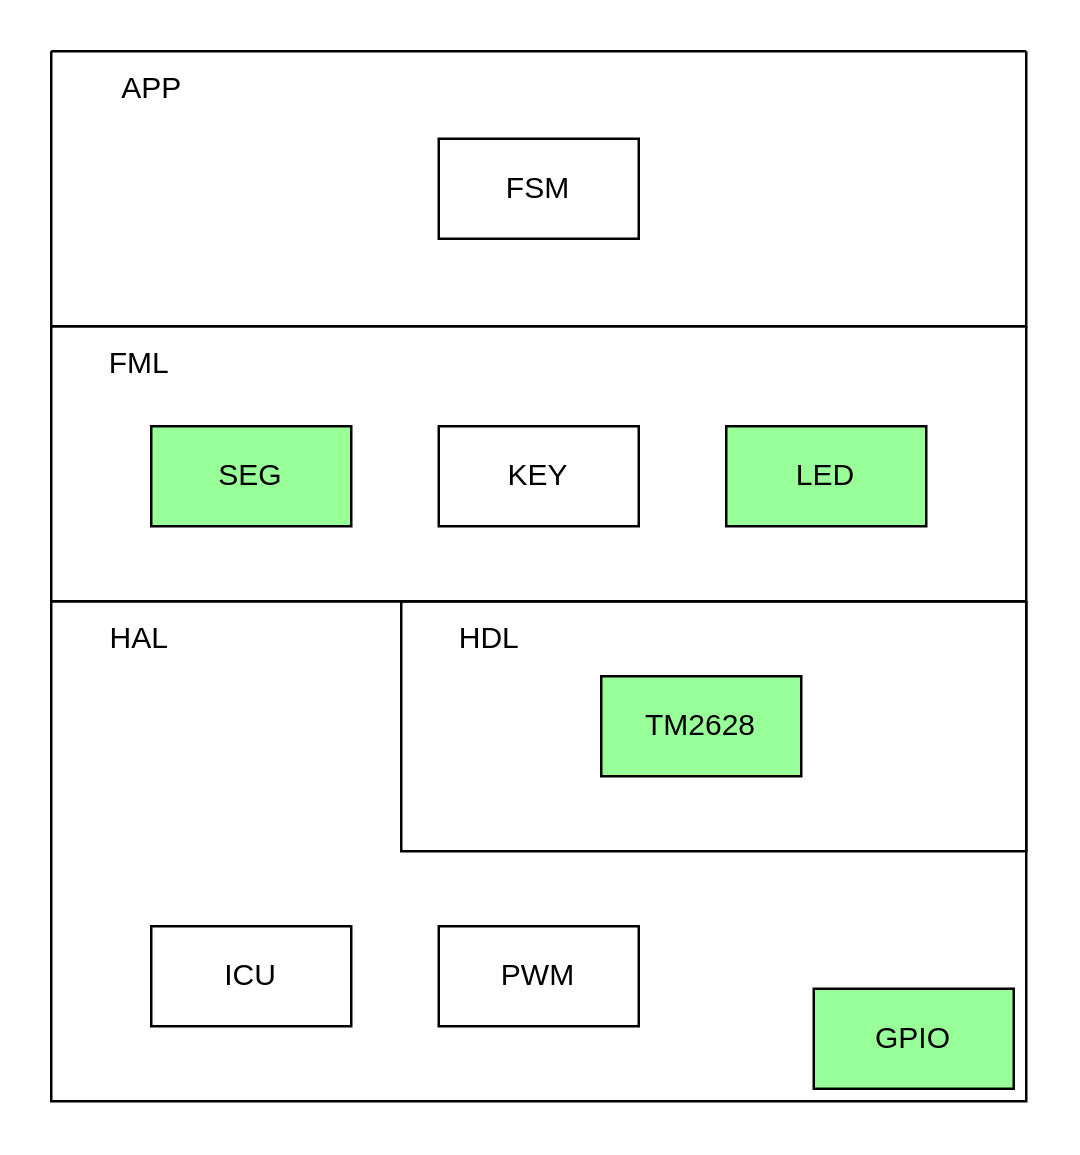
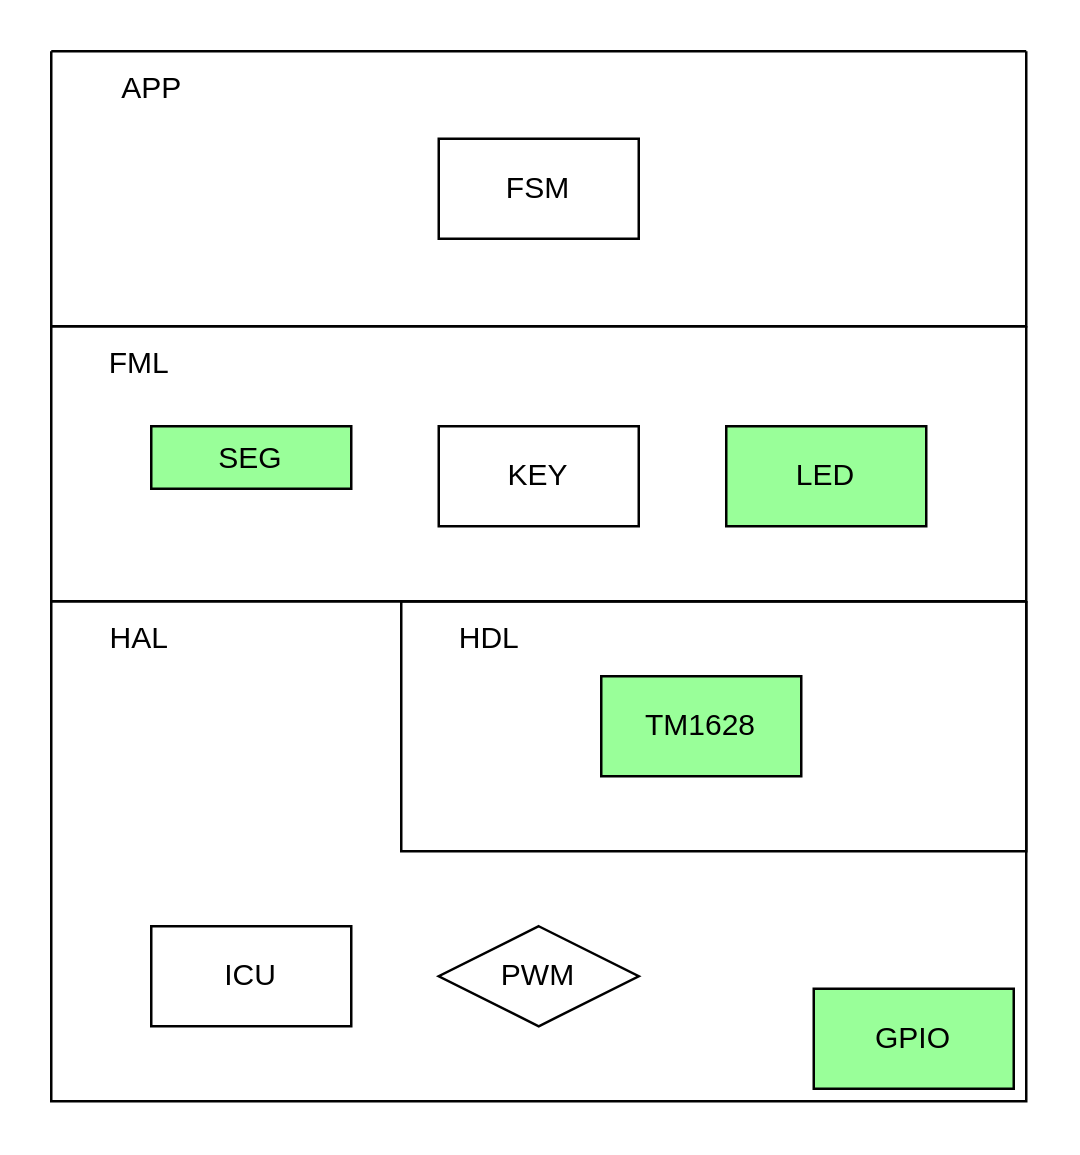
(251, 476) -> (251, 458)
(701, 726) -> (701, 726)
(539, 976) -> (539, 976)
